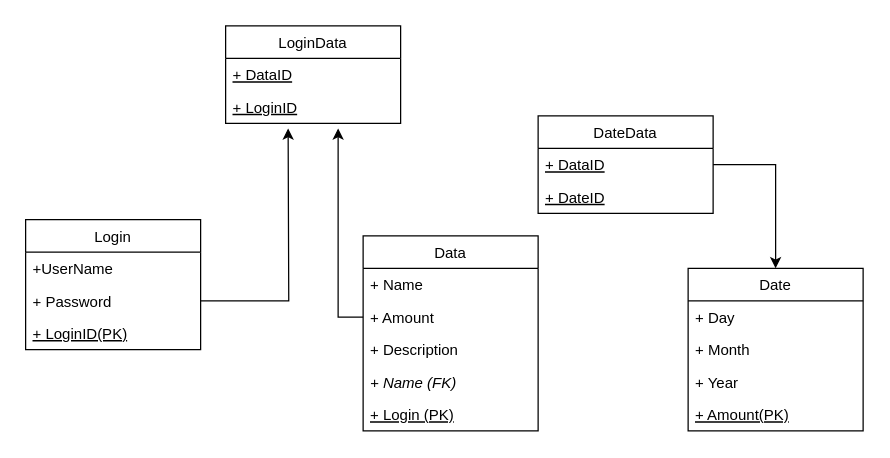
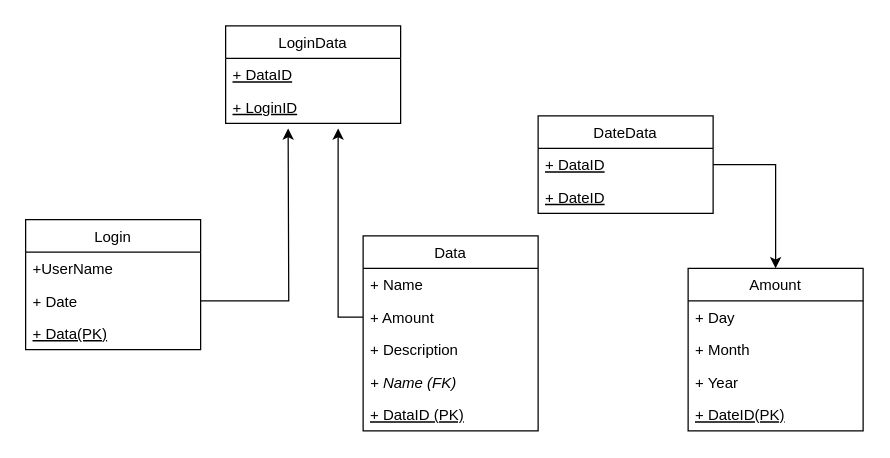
(775, 285) -> (775, 285)
(73, 301) -> (56, 301)
(83, 334) -> (73, 334)
(415, 415) -> (421, 415)
(743, 415) -> (743, 415)
